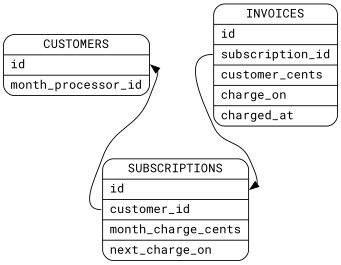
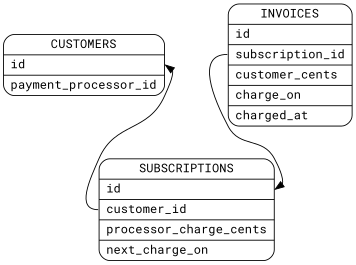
(77, 85) -> (84, 85)
(176, 230) -> (187, 230)
